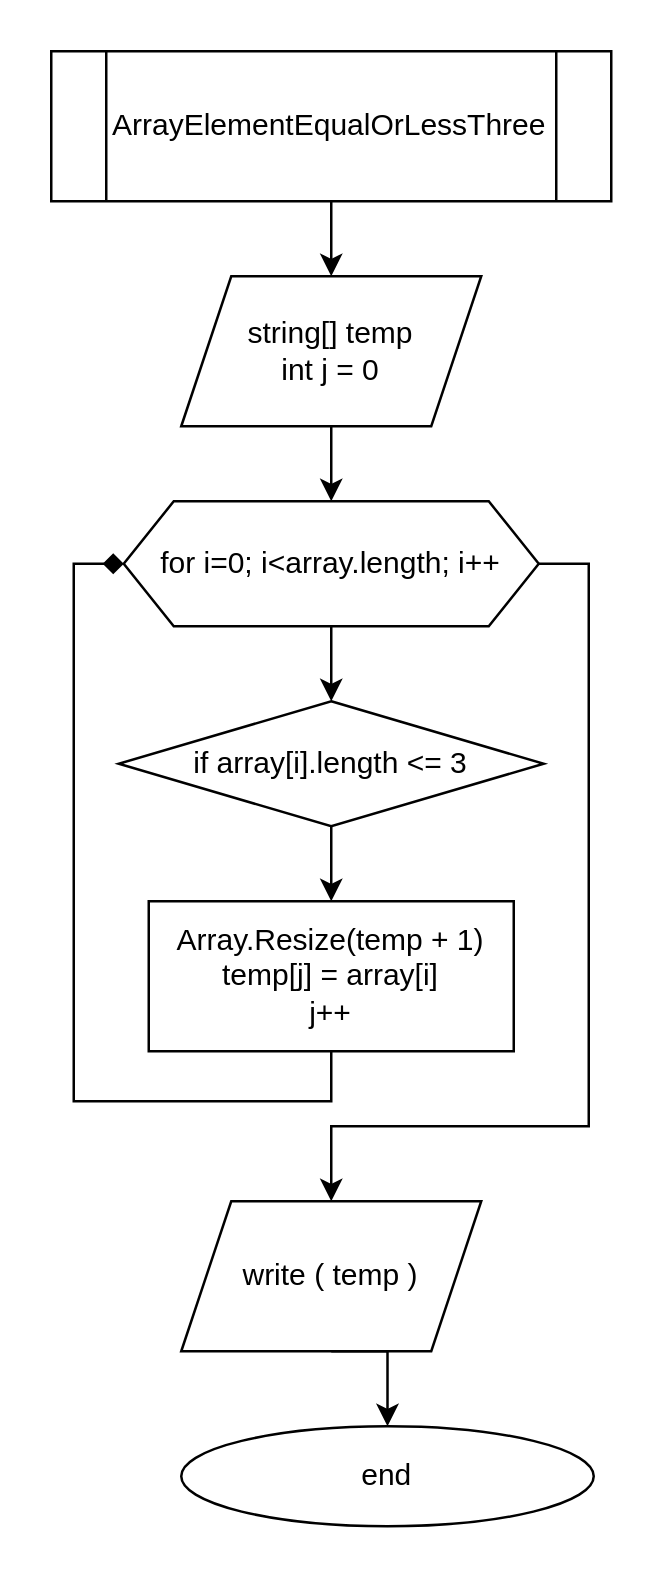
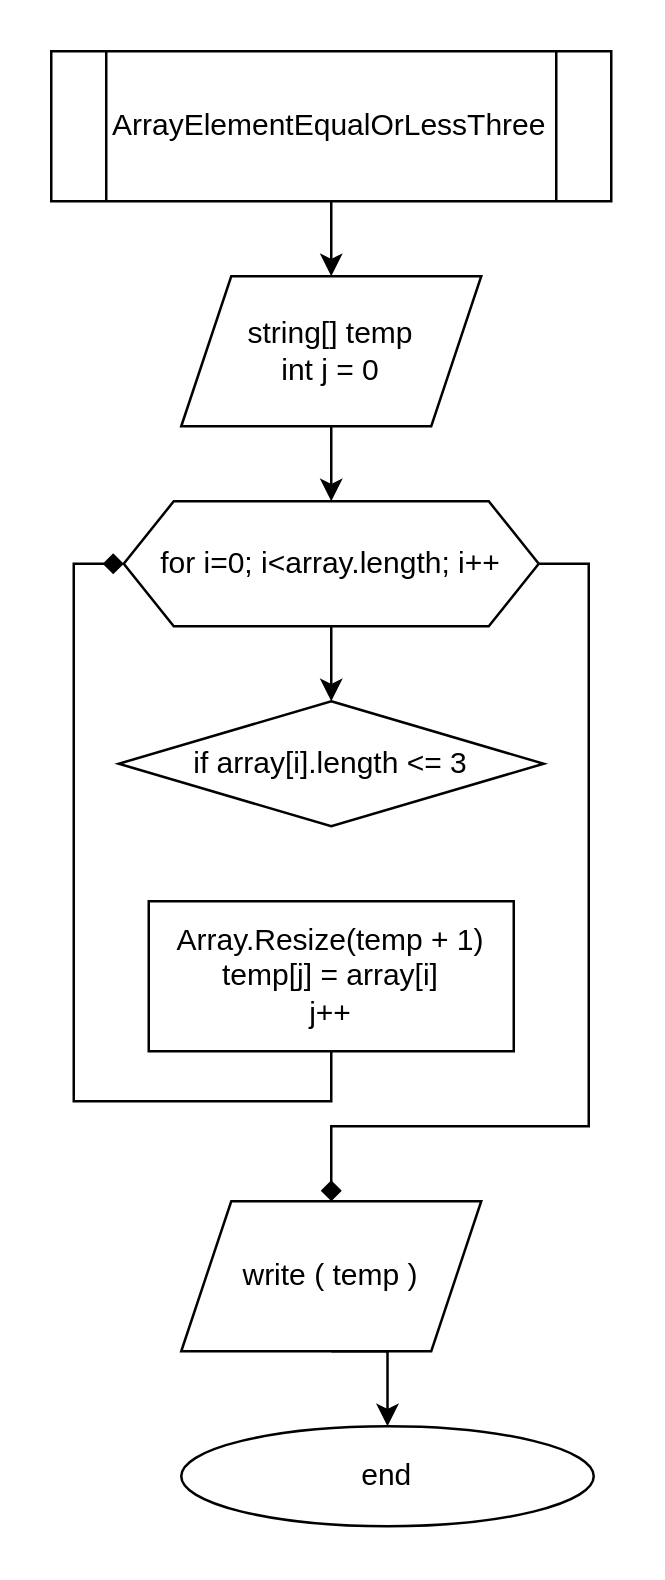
(331, 872) -> none
(331, 1182) -> (331, 1181)
